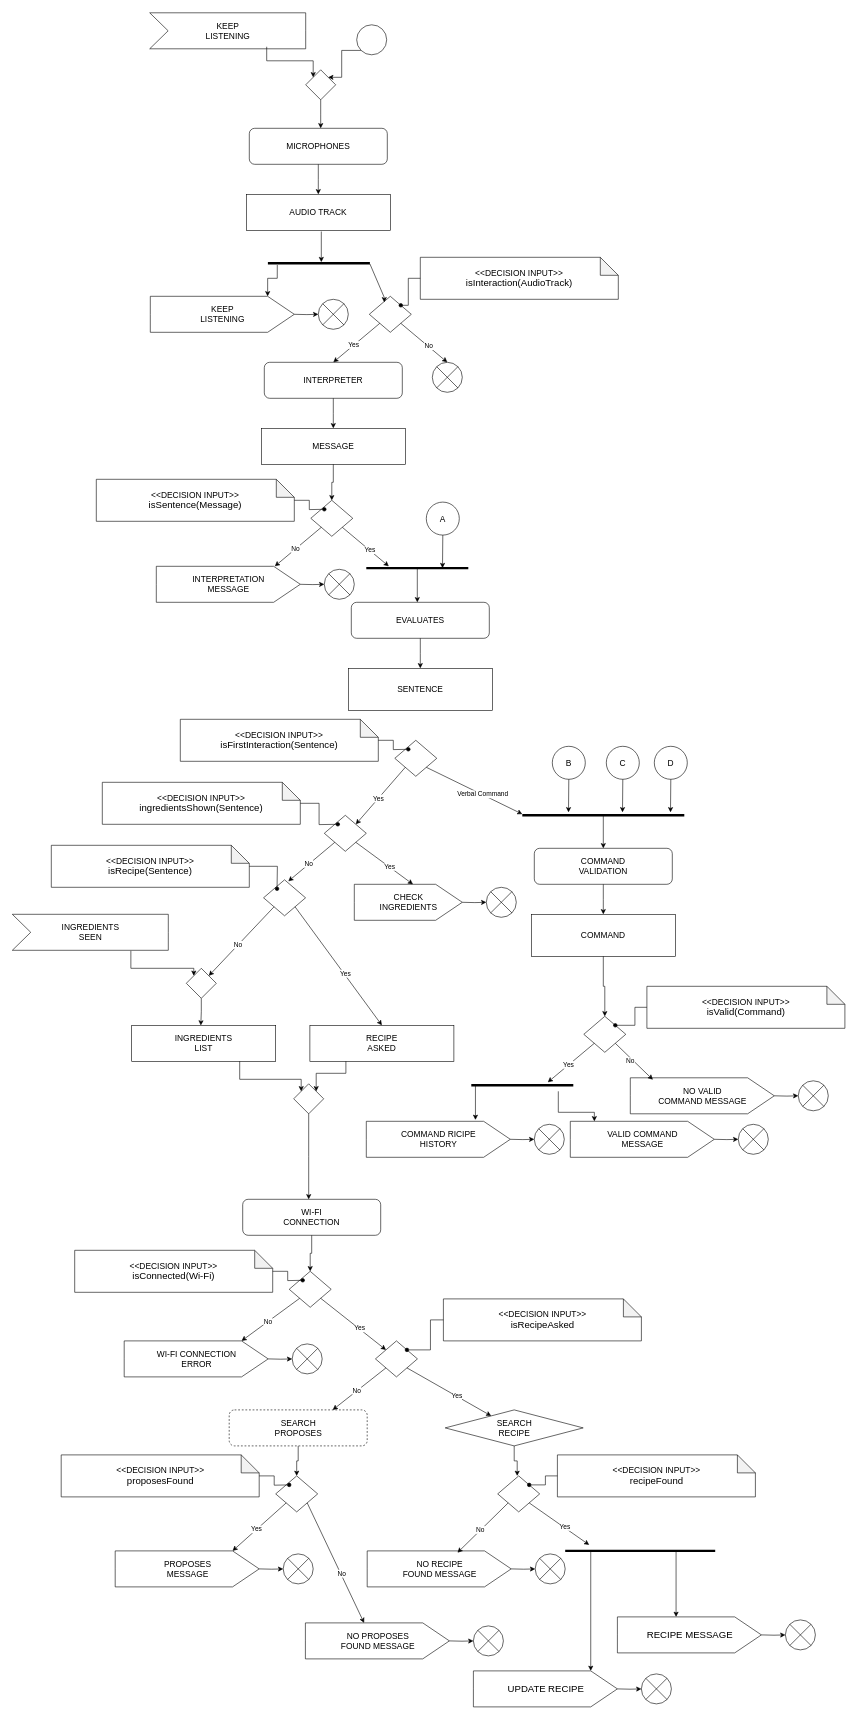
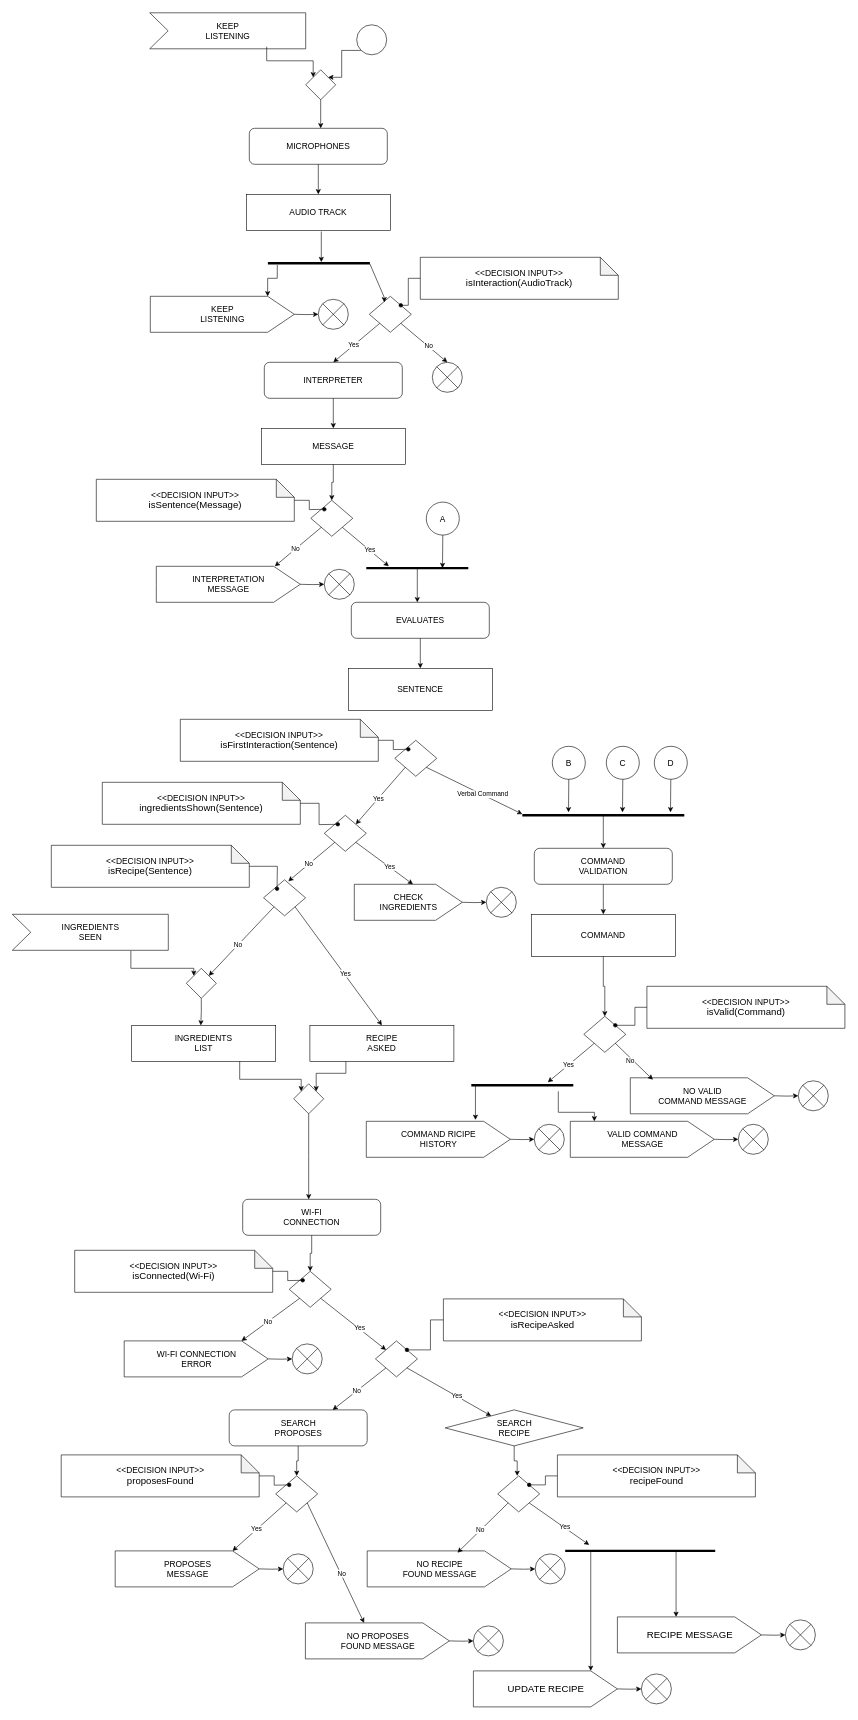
(298, 1428) -> (298, 1428)
